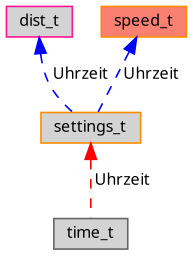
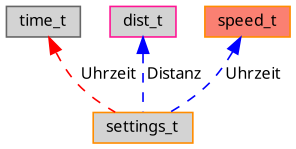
(79, 75) -> (173, 75)
(91, 189) -> (81, 87)
